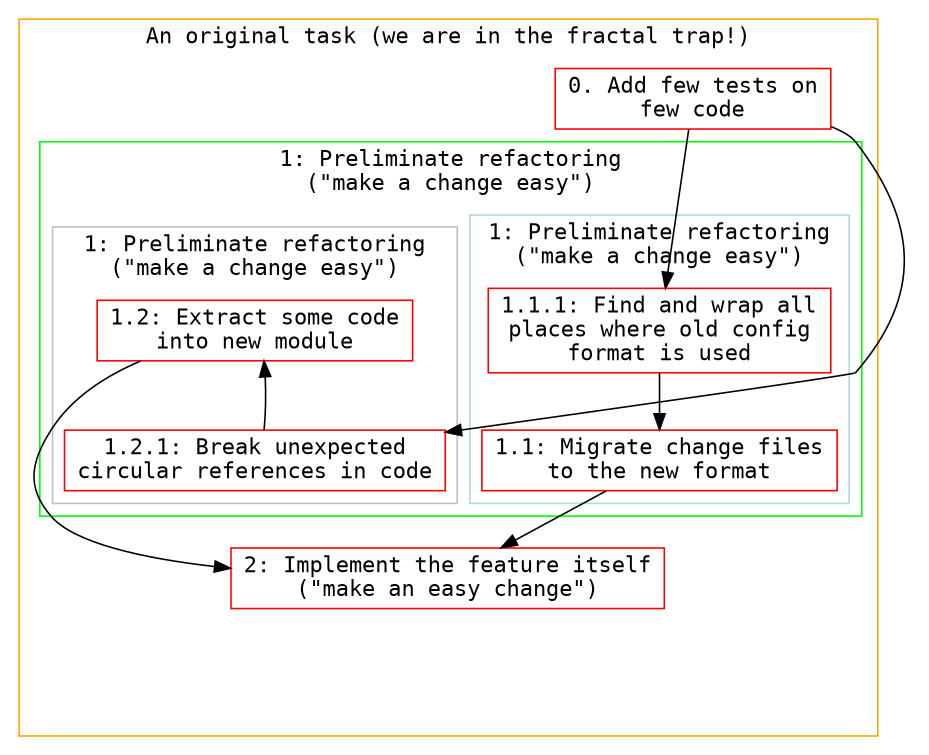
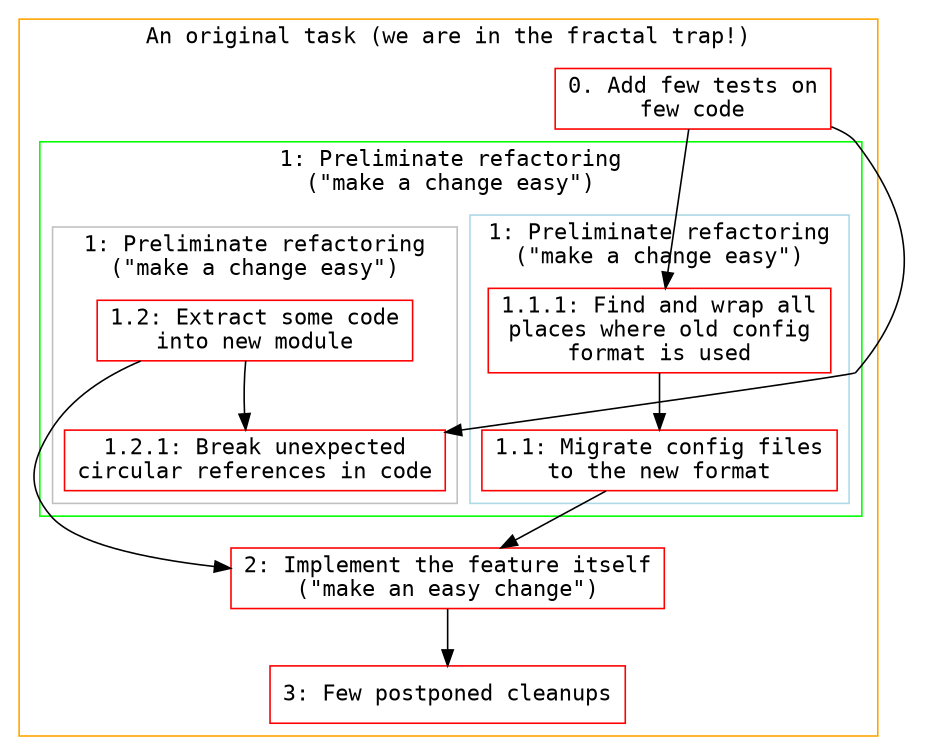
(266, 403) -> (244, 387)
(660, 460) -> (660, 460)
none -> (448, 695)
